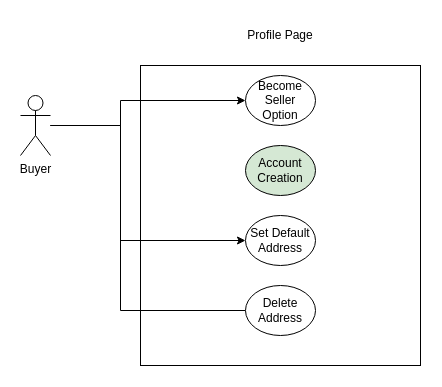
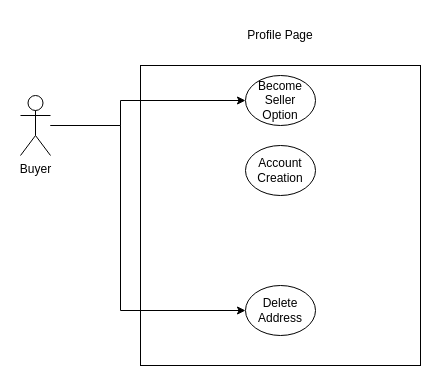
(281, 171) -> (281, 171)
(180, 241) -> none
(281, 241) -> none
(240, 311) -> (237, 311)
